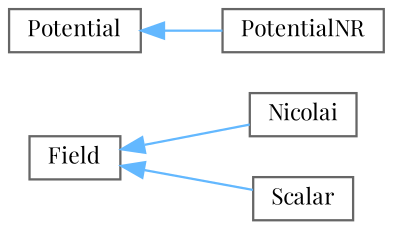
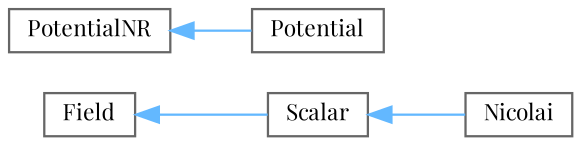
(193, 31) -> (223, 31)
(197, 135) -> (429, 115)
